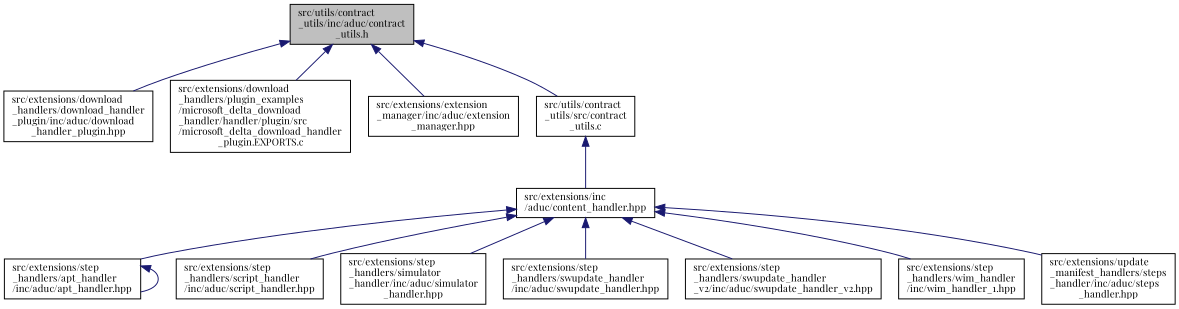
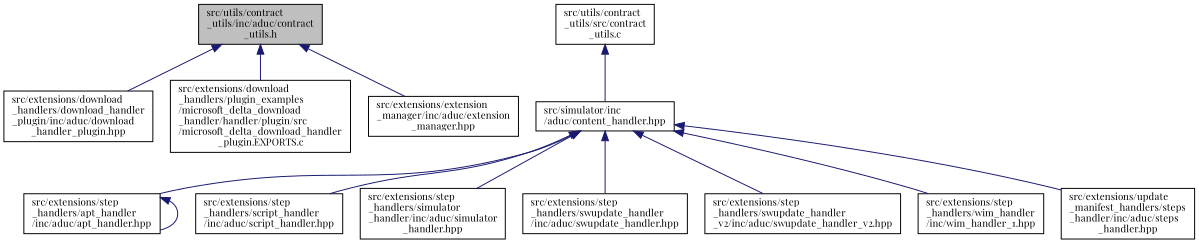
(492, 66) -> none
(586, 203) -> (605, 116)
